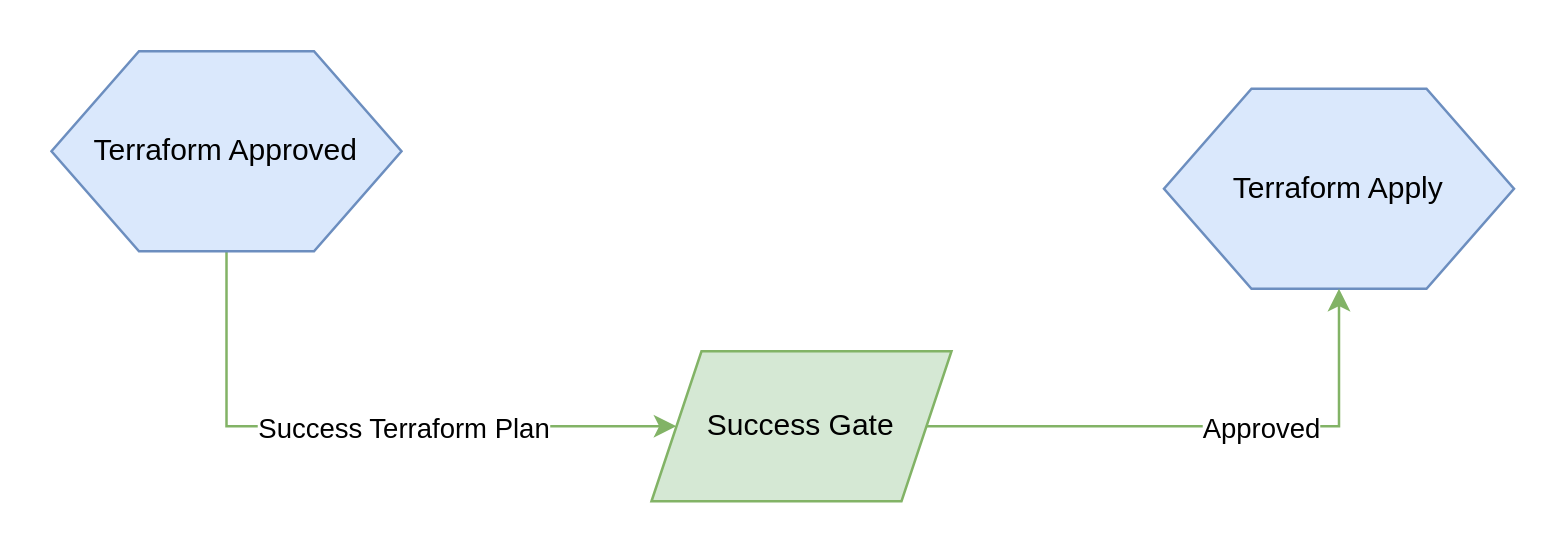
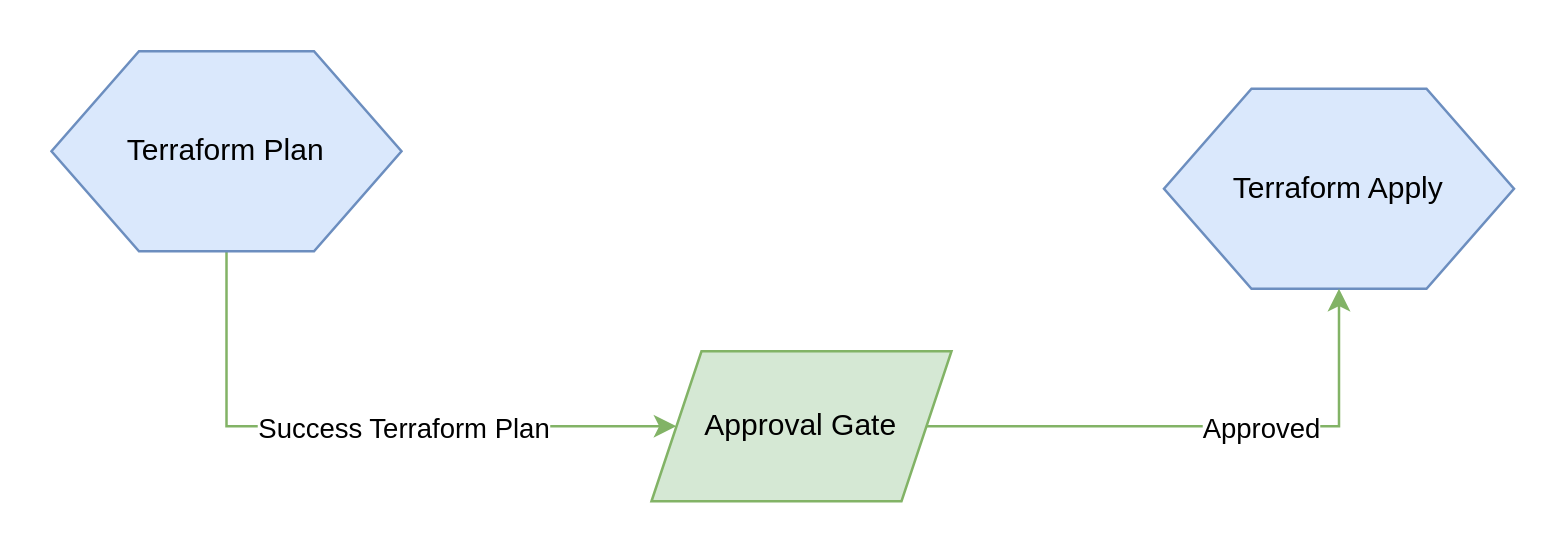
(226, 151) -> (226, 151)
(801, 426) -> (801, 426)
